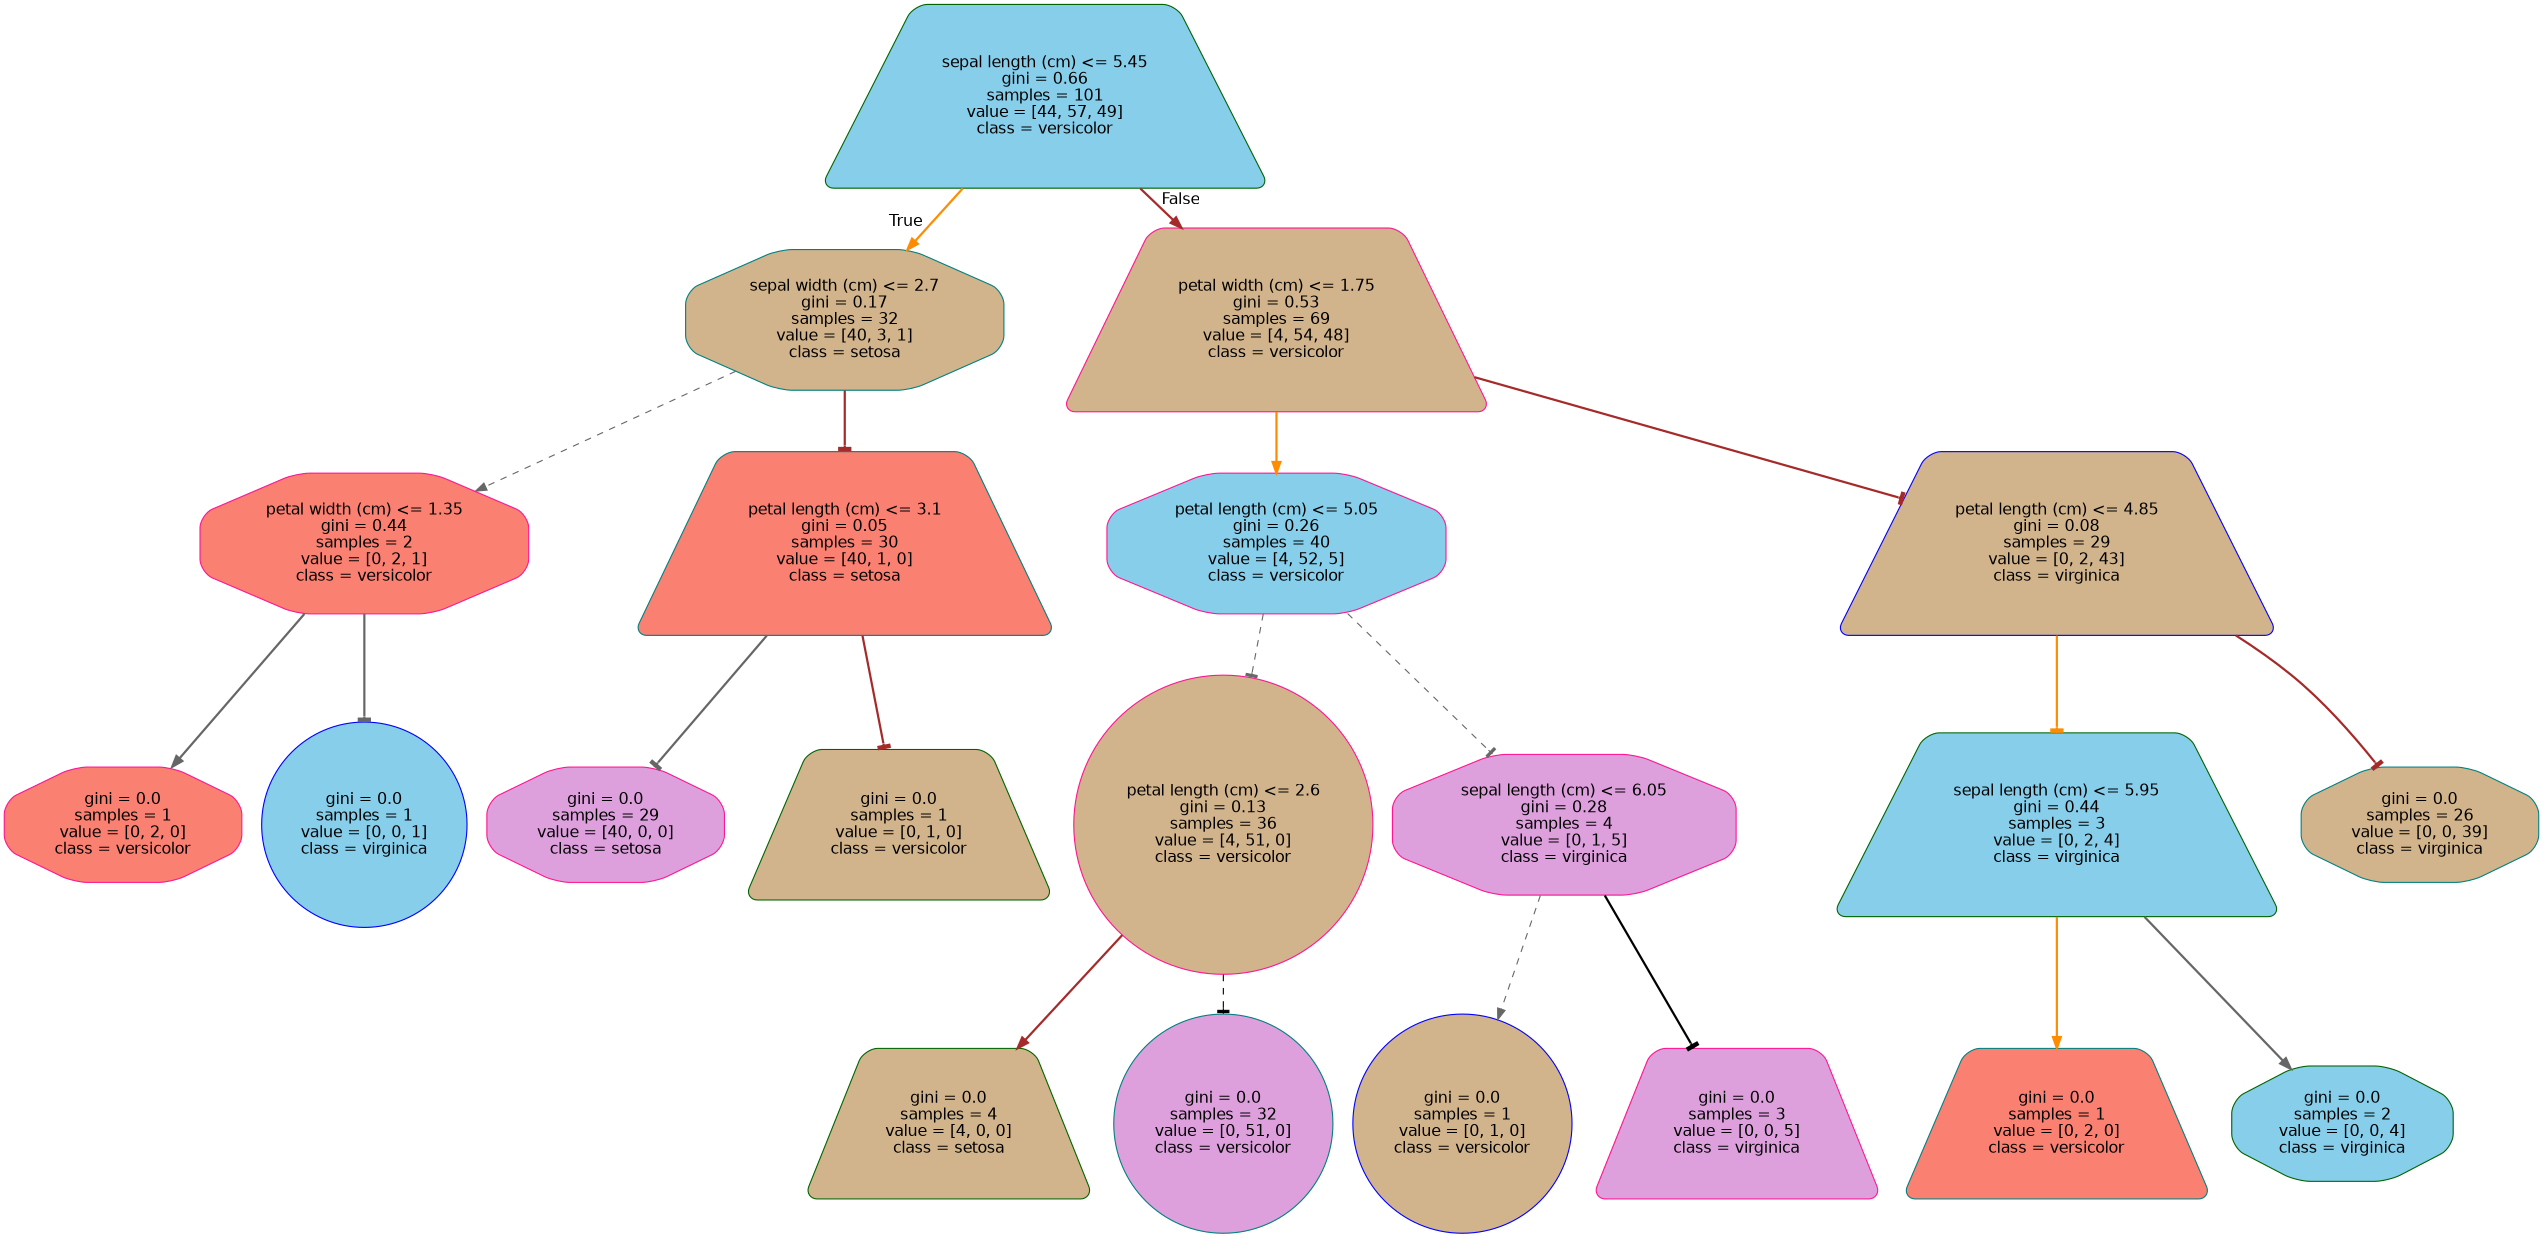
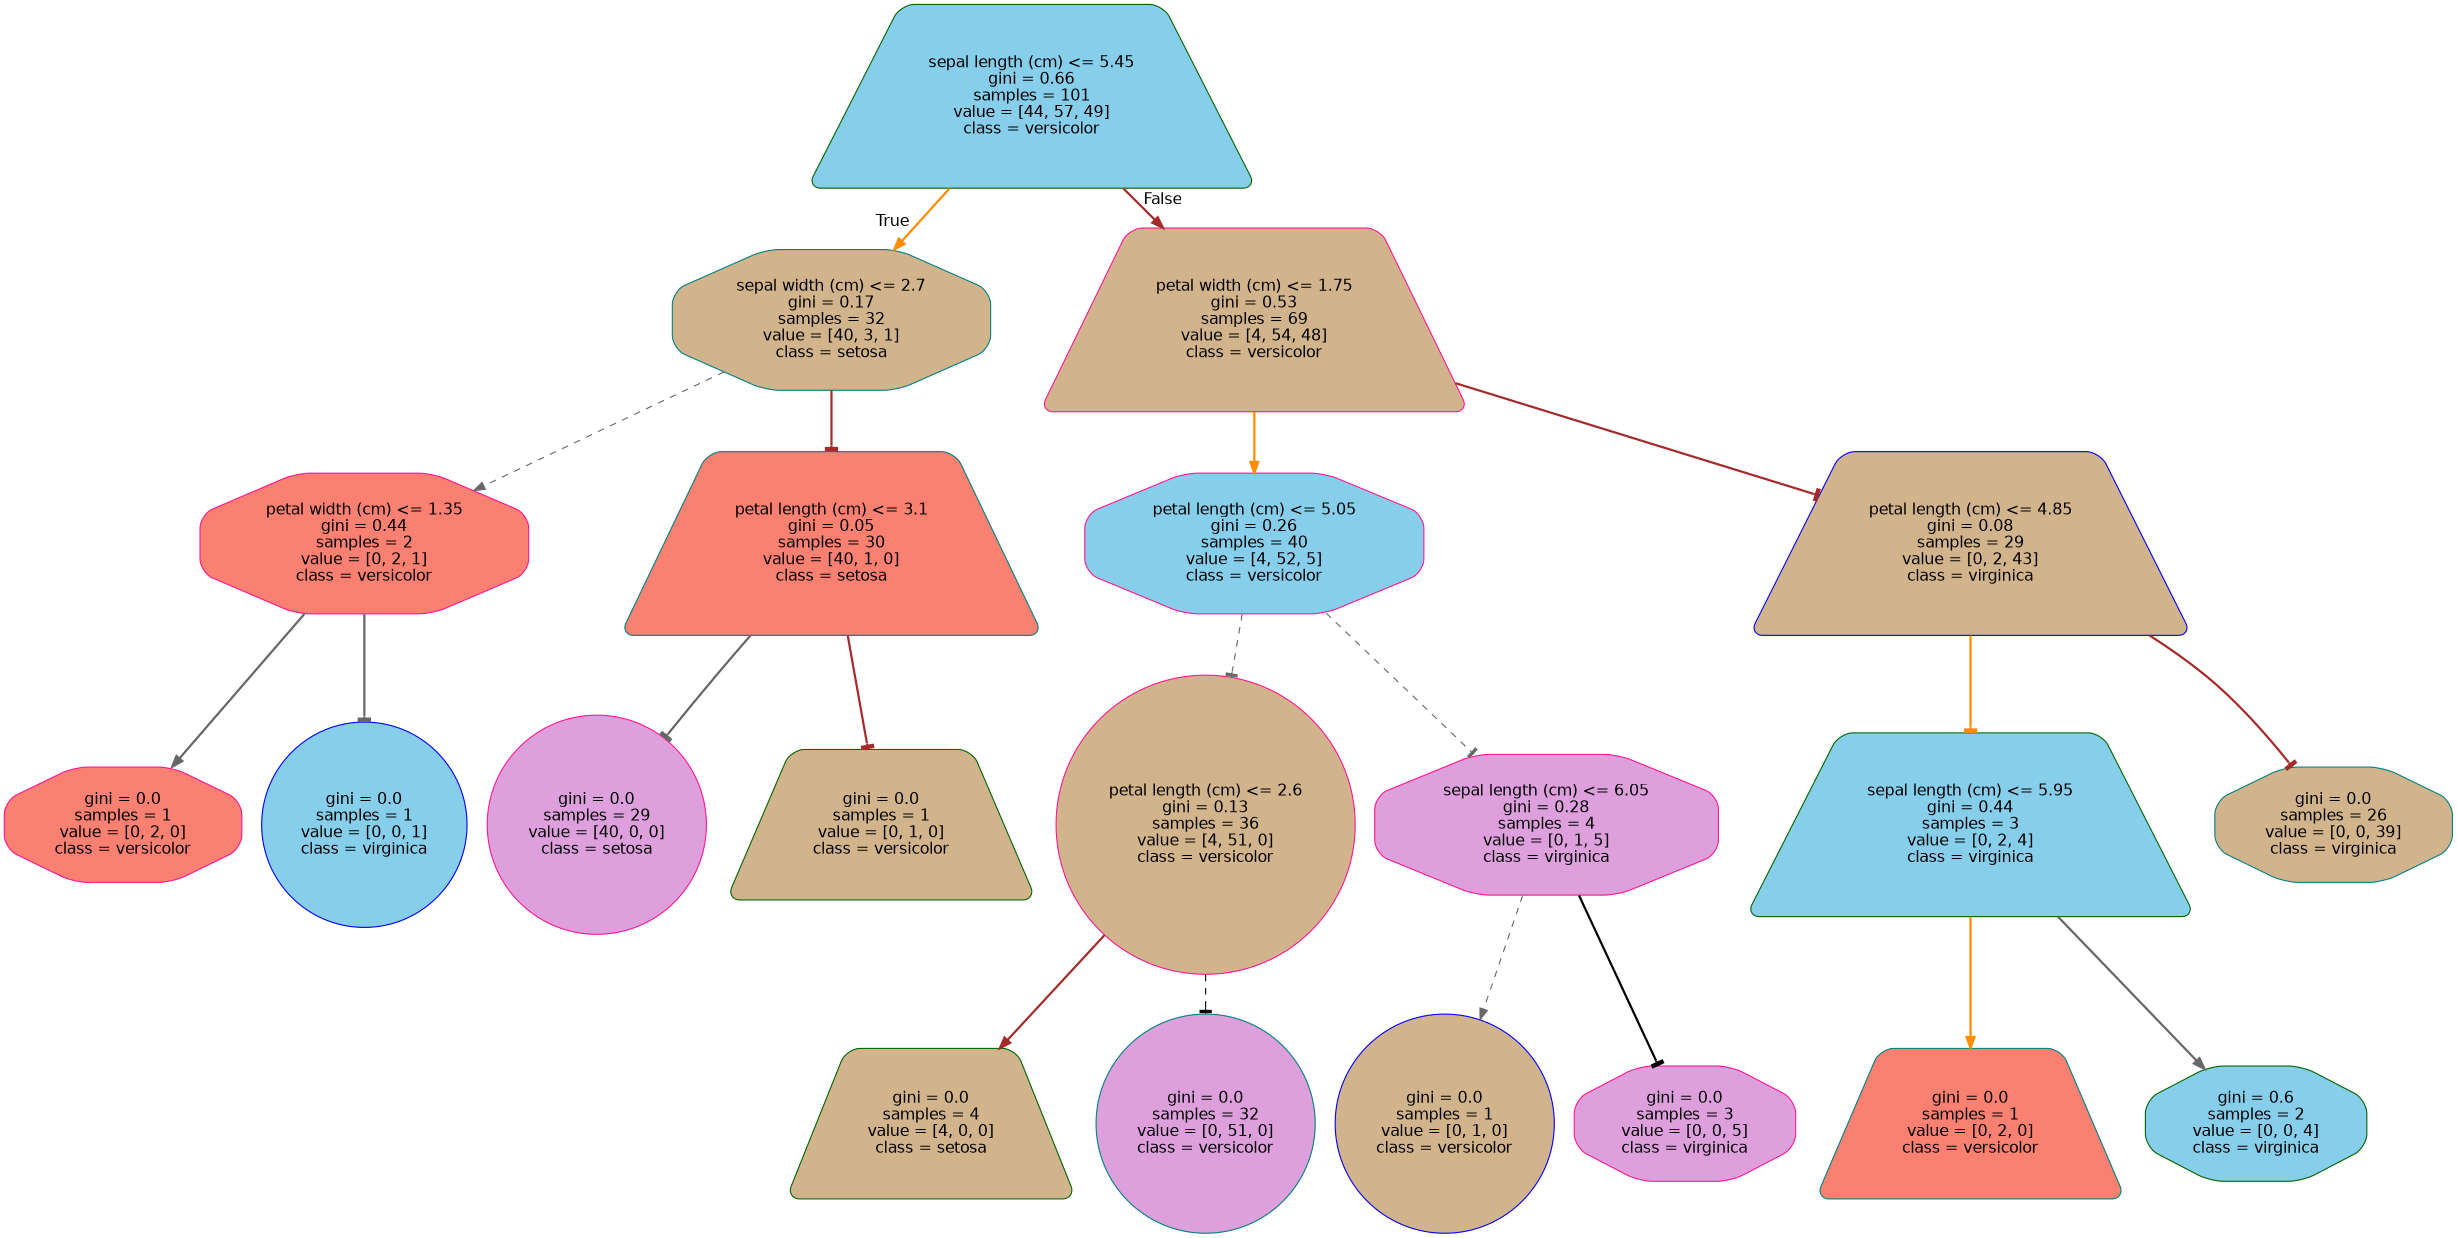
(606, 825) -> (597, 825)
(1737, 1124) -> (1685, 1124)
(2343, 1124) -> (2256, 1124)
